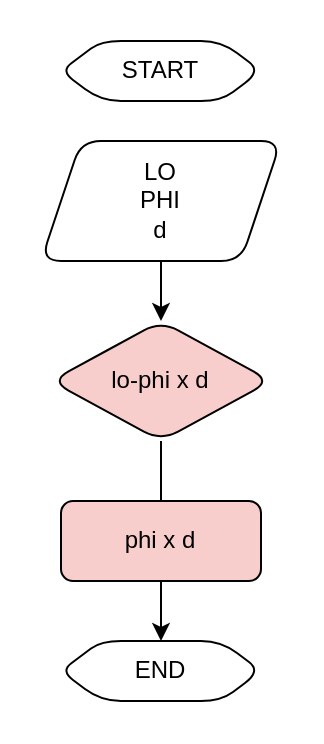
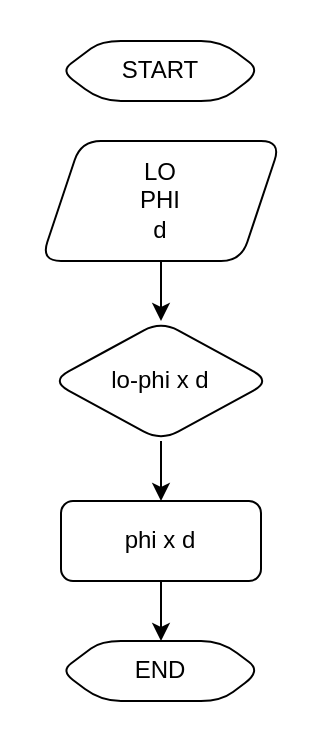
(161, 381) -> (161, 381)
(161, 491) -> (161, 486)
(161, 541) -> (161, 541)
